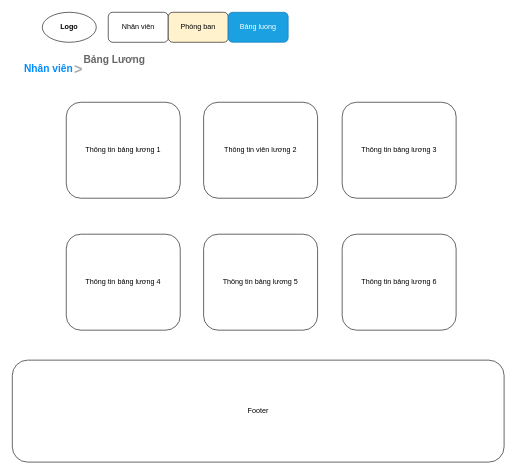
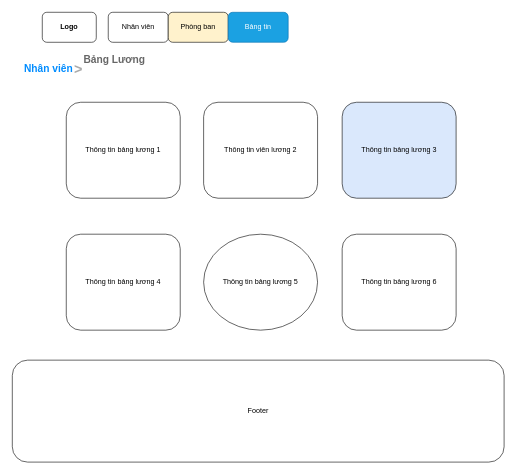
(69, 27) -> (69, 27)
(258, 27) -> (258, 27)
(399, 150) -> (399, 150)
(261, 282) -> (261, 282)
